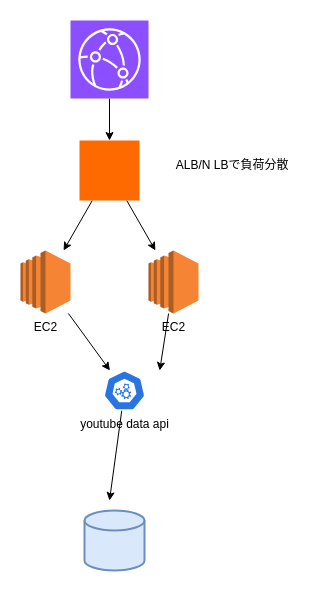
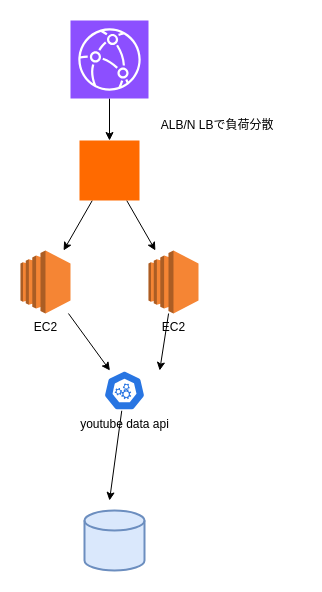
(231, 166) -> (216, 126)
